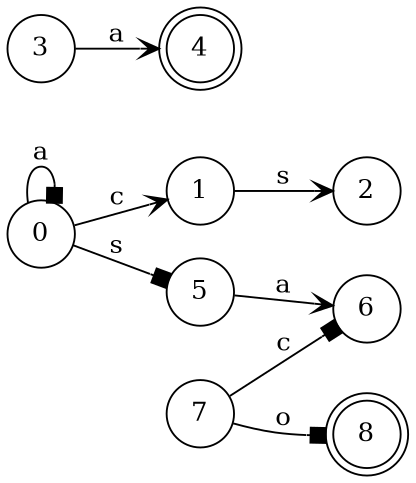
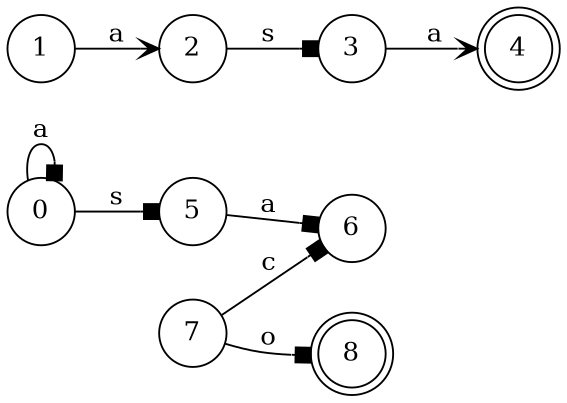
none -> (263, 49)
(284, 177) -> (117, 35)
(112, 215) -> none
(274, 300) -> (263, 219)
